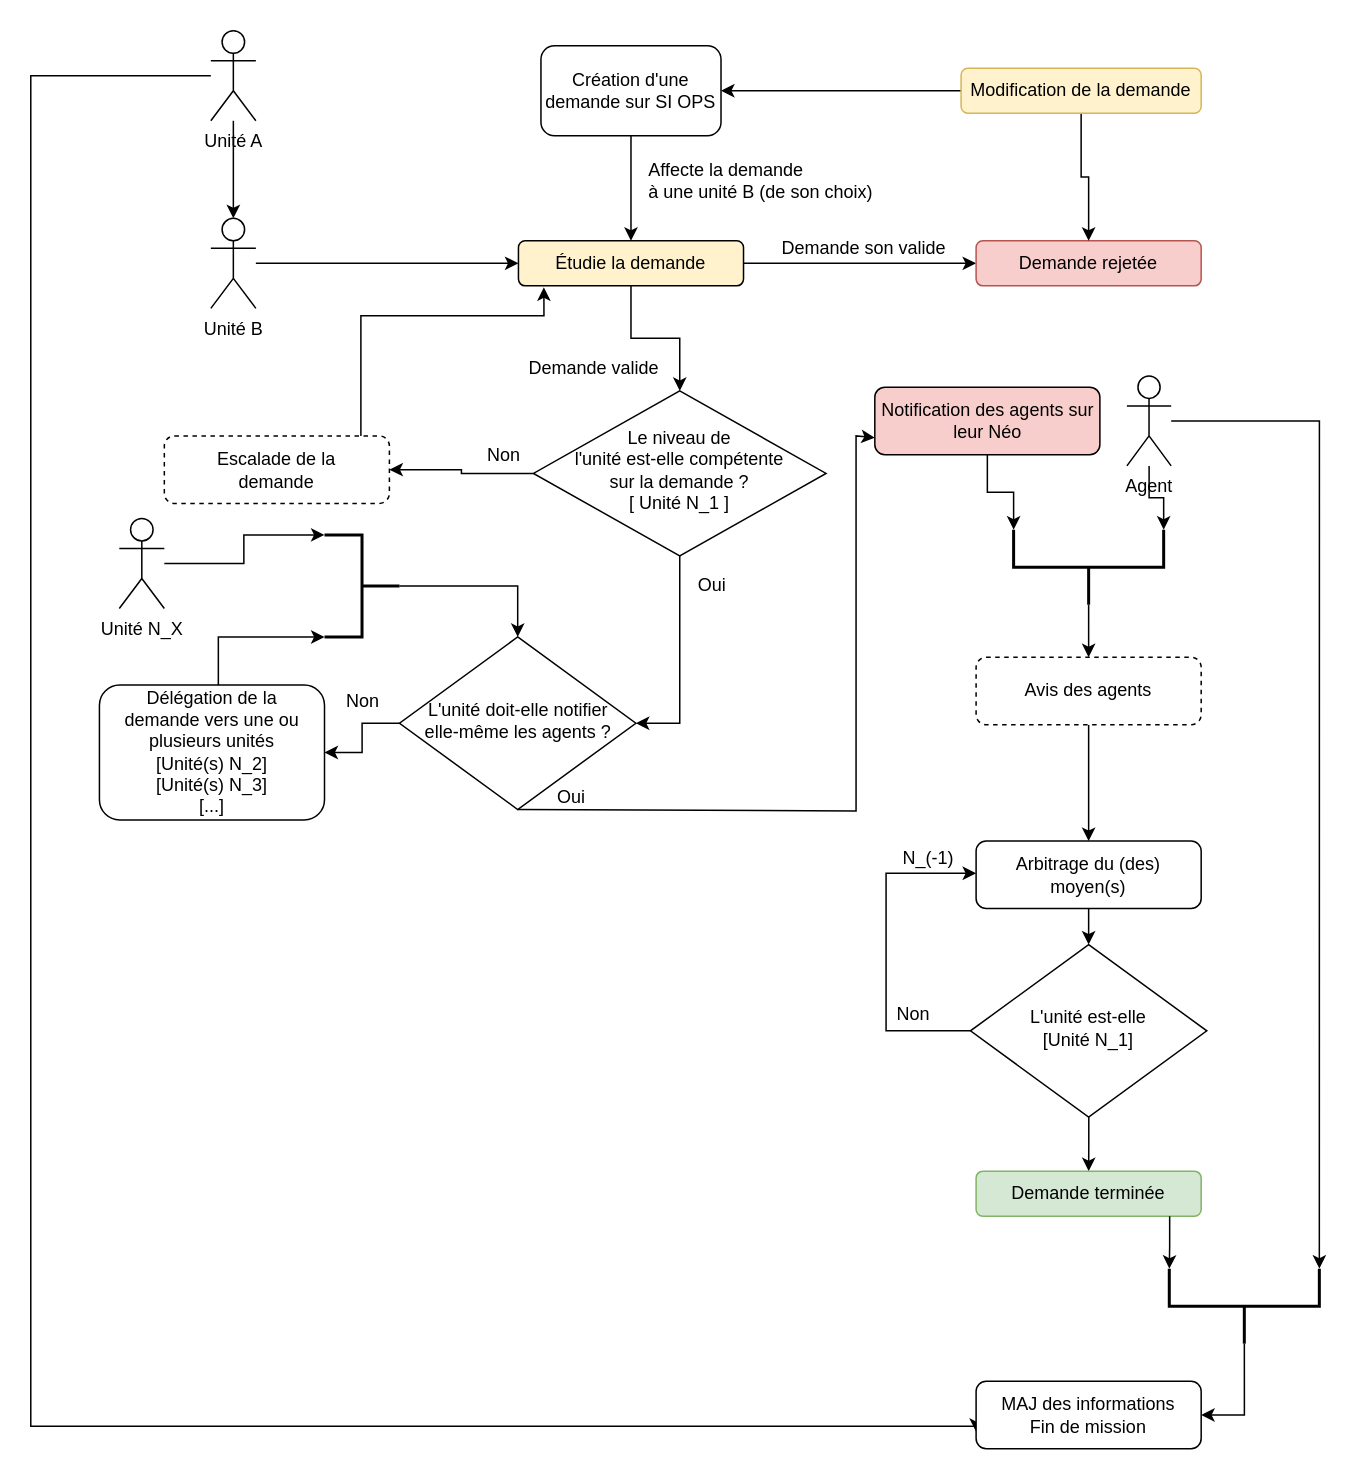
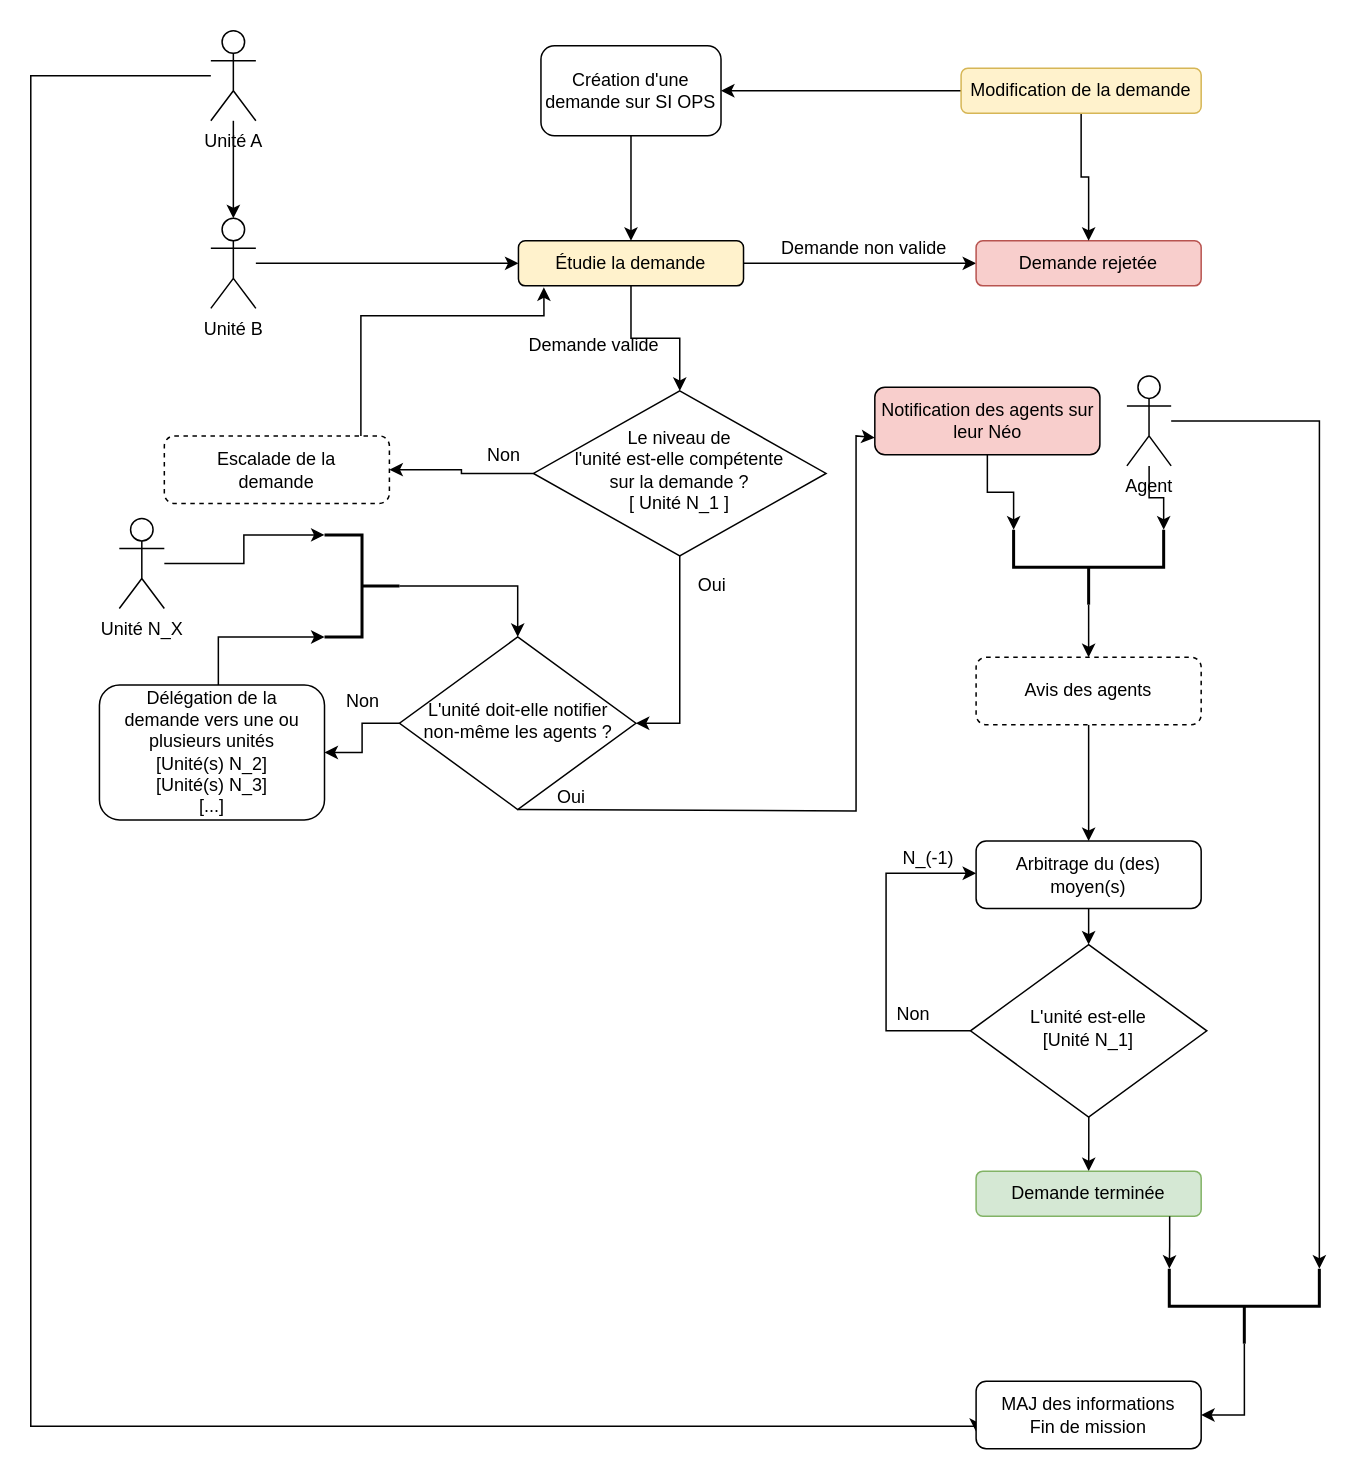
(773, 181) -> none
(864, 248) -> (864, 248)
(593, 368) -> (593, 346)
(518, 721) -> (518, 721)
